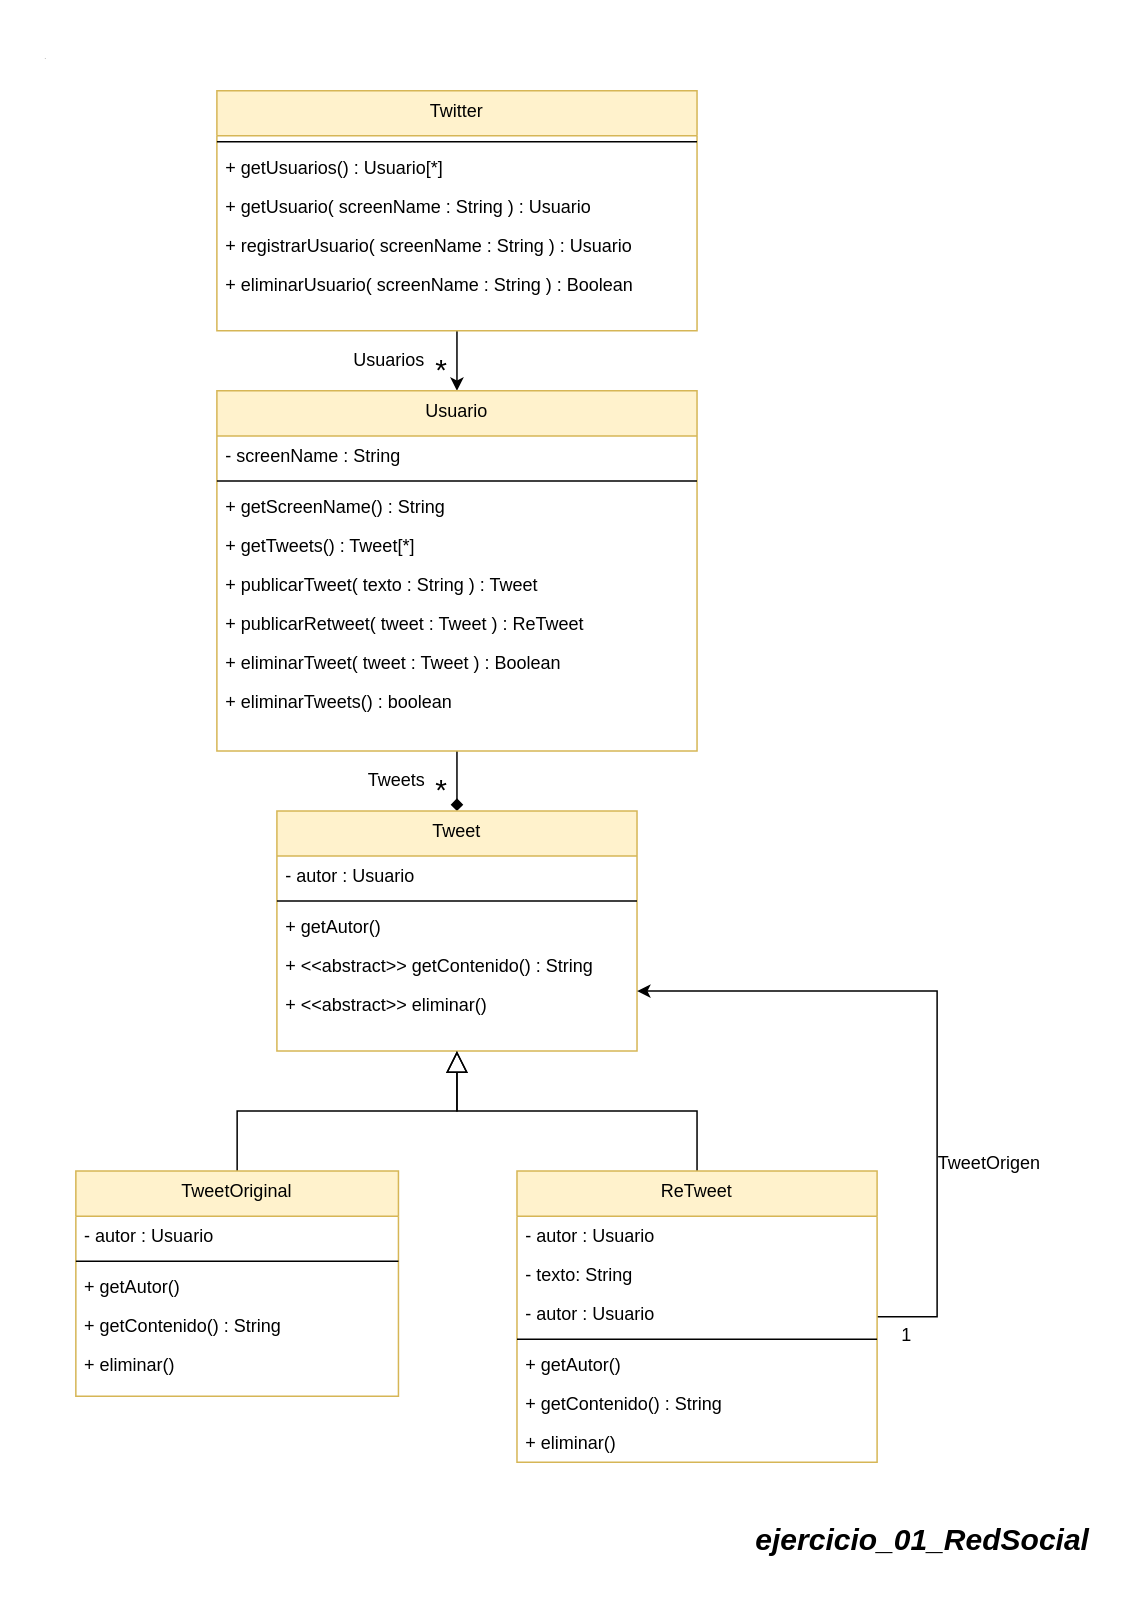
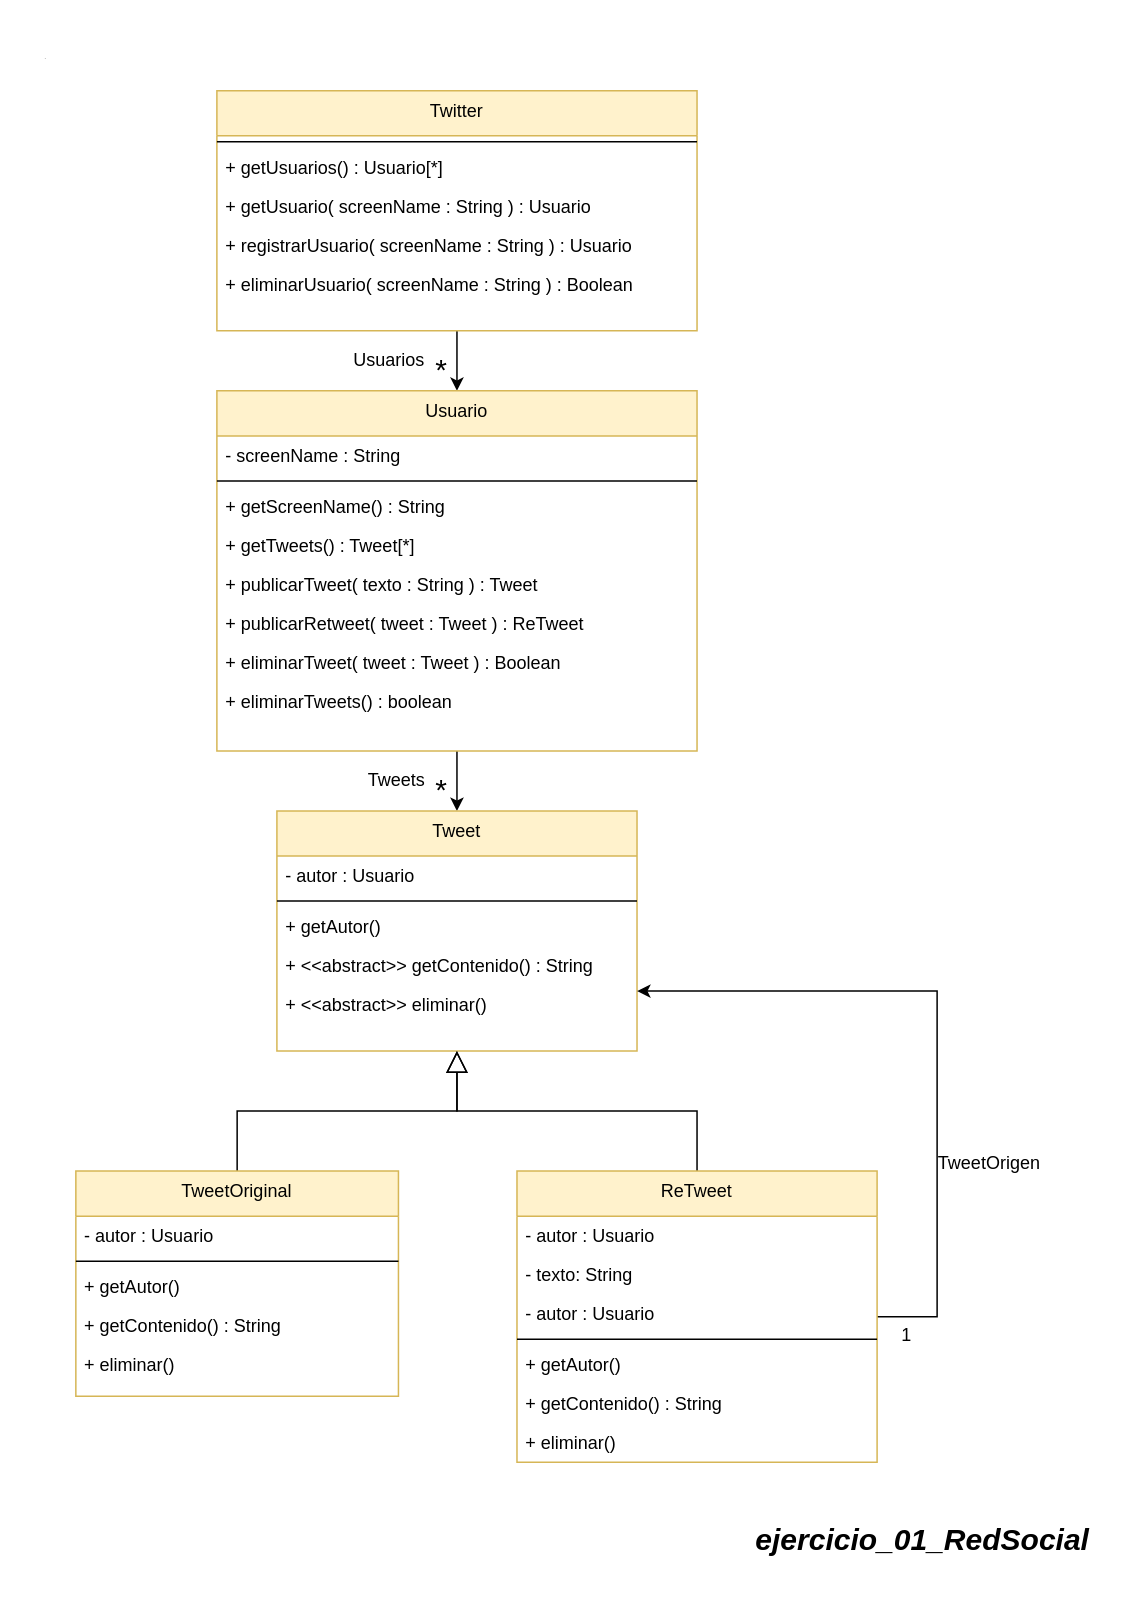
(457, 798) -> (457, 799)
